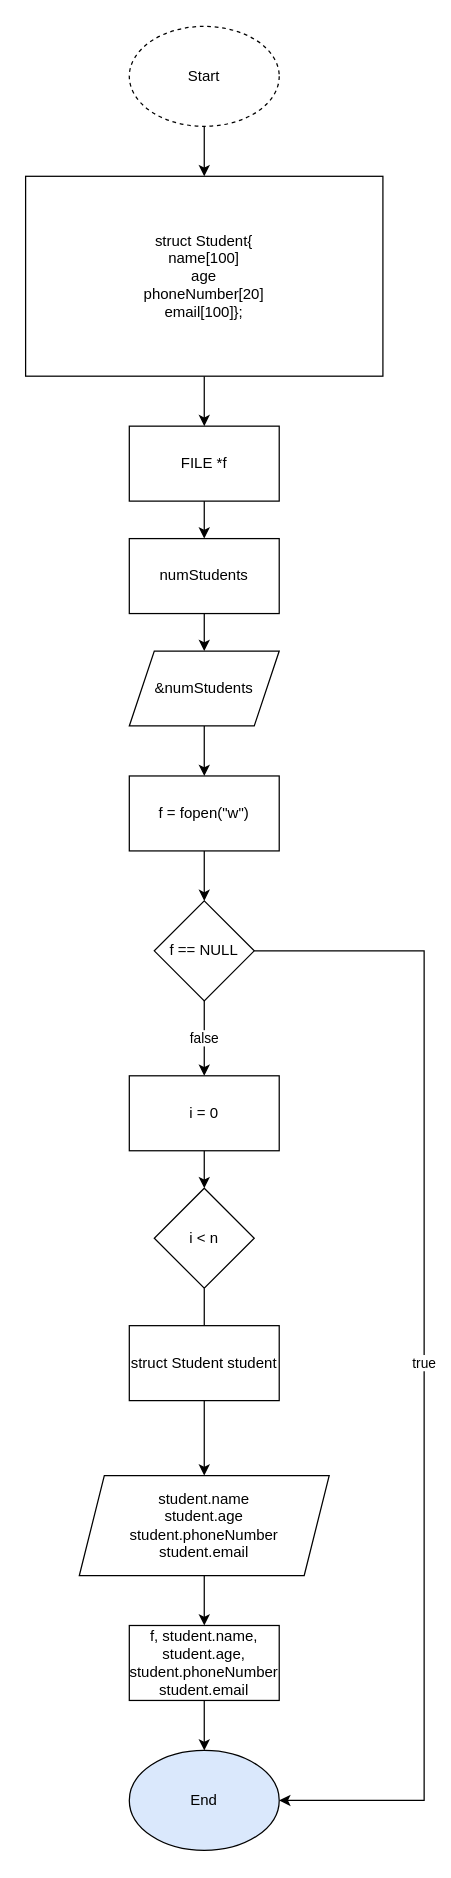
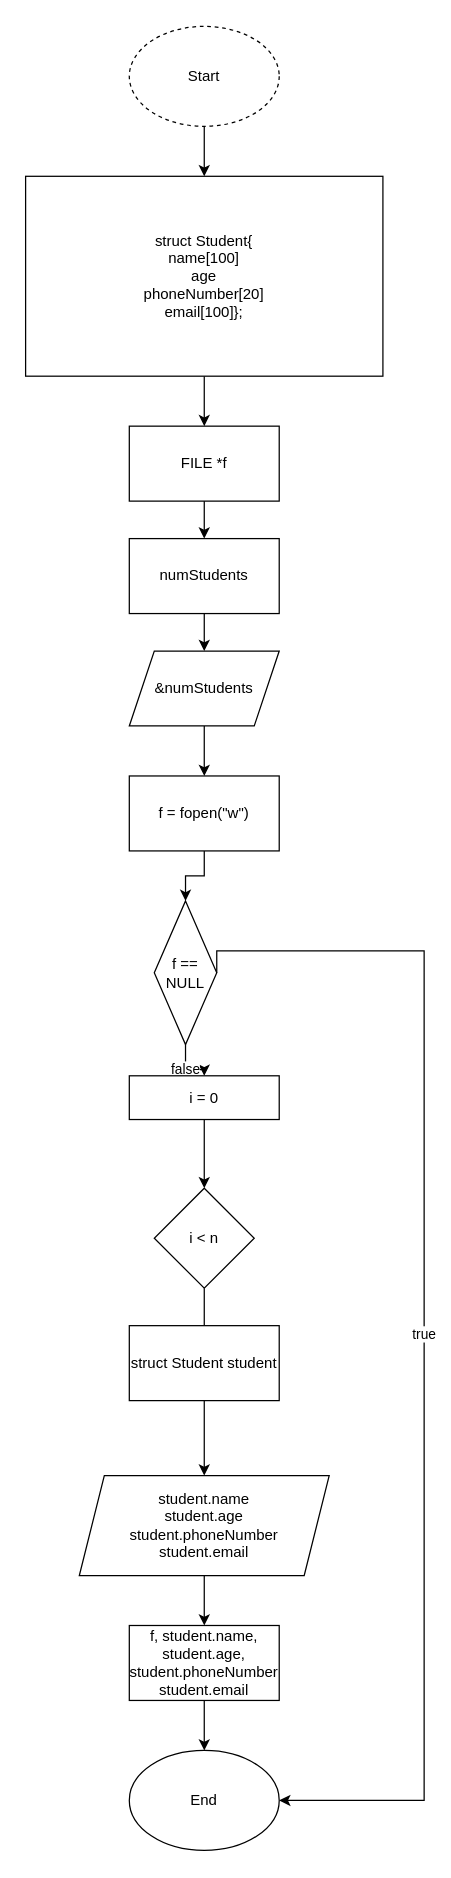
(204, 951) -> (186, 973)
(204, 1113) -> (204, 1098)
(204, 1801) -> (204, 1801)
